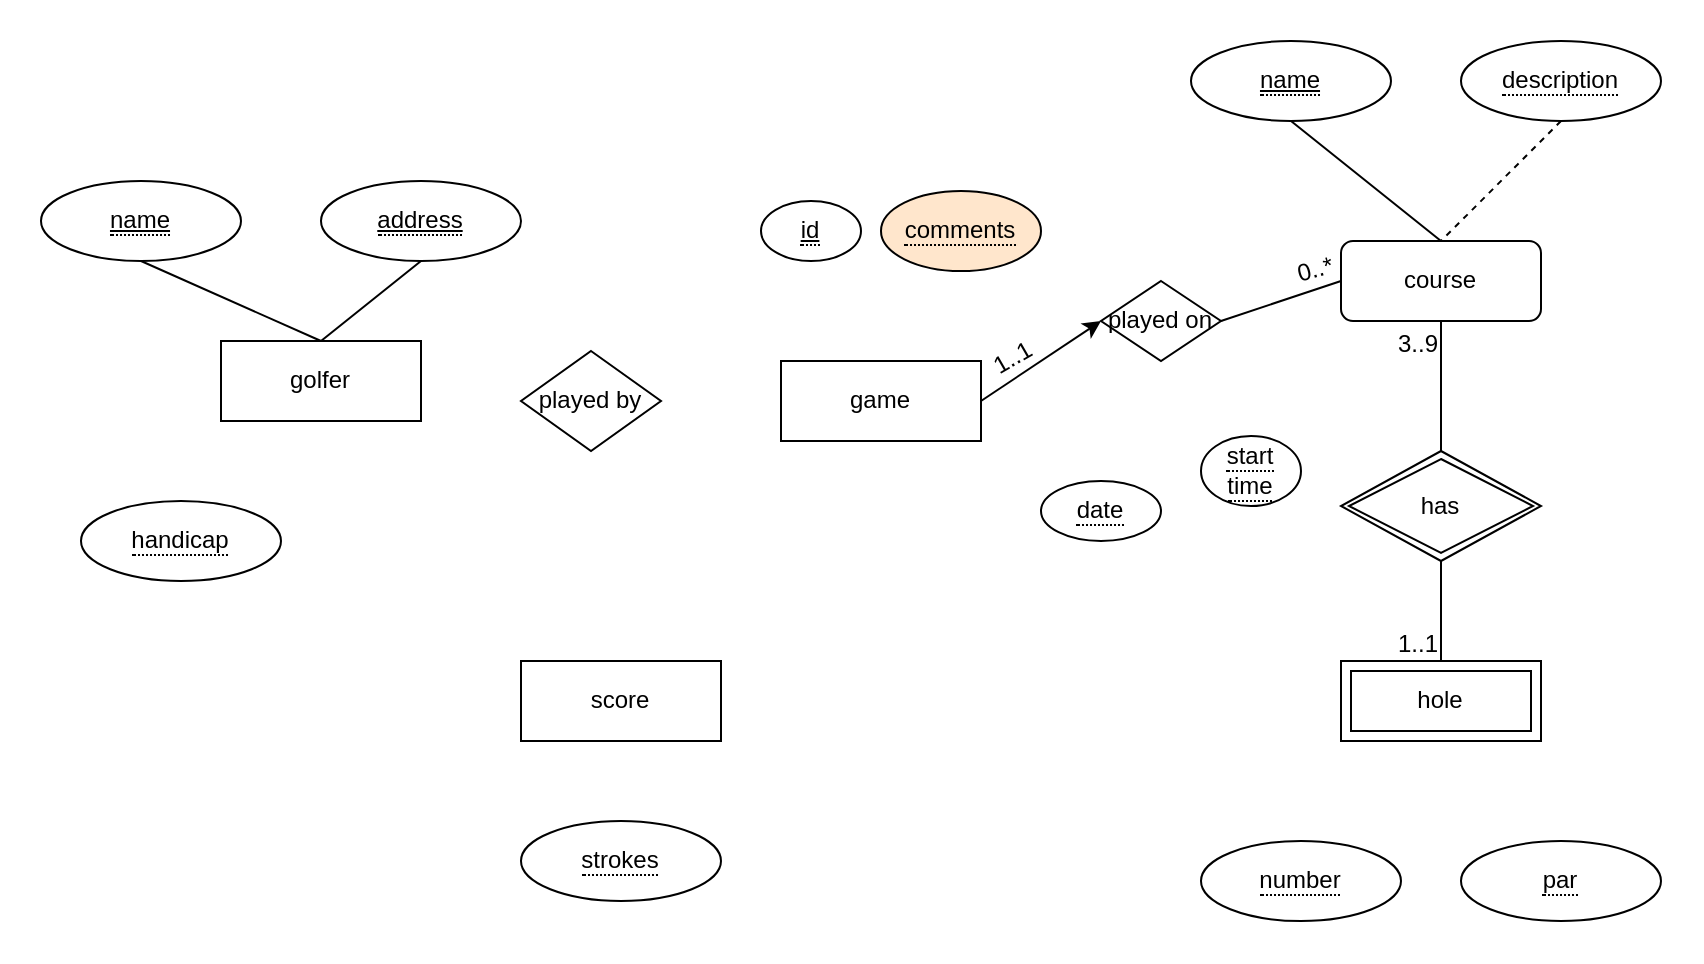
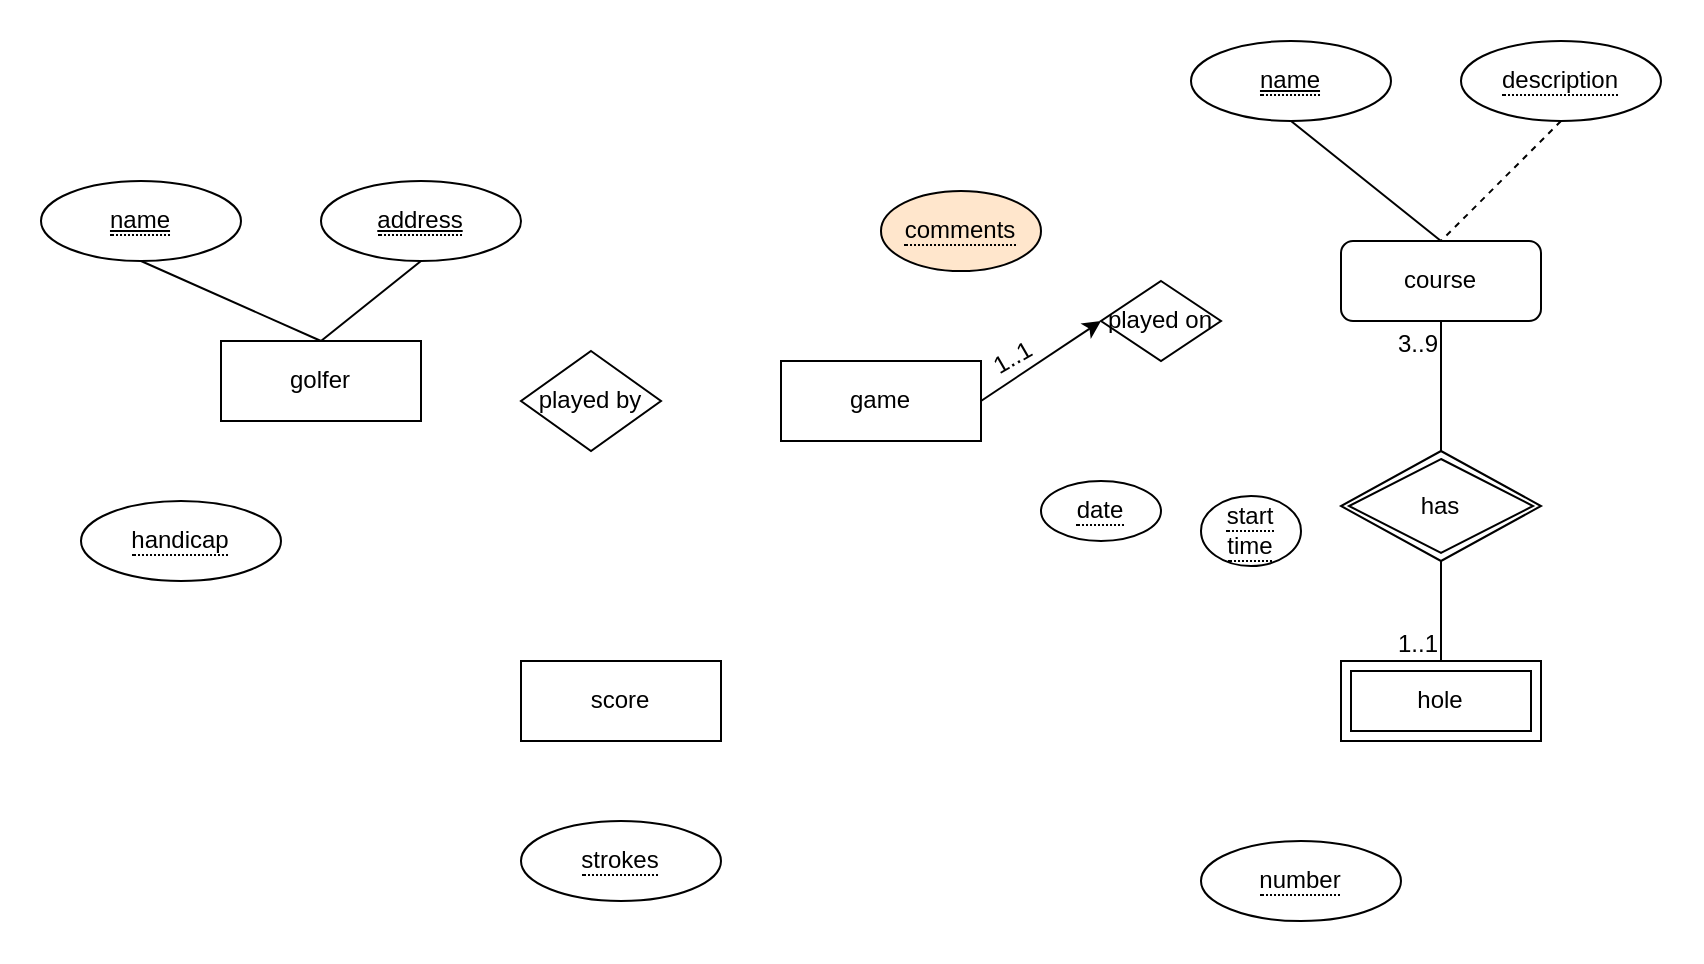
(811, 231) -> none
(1281, 301) -> none
(1251, 471) -> (1251, 531)
(1561, 881) -> none
